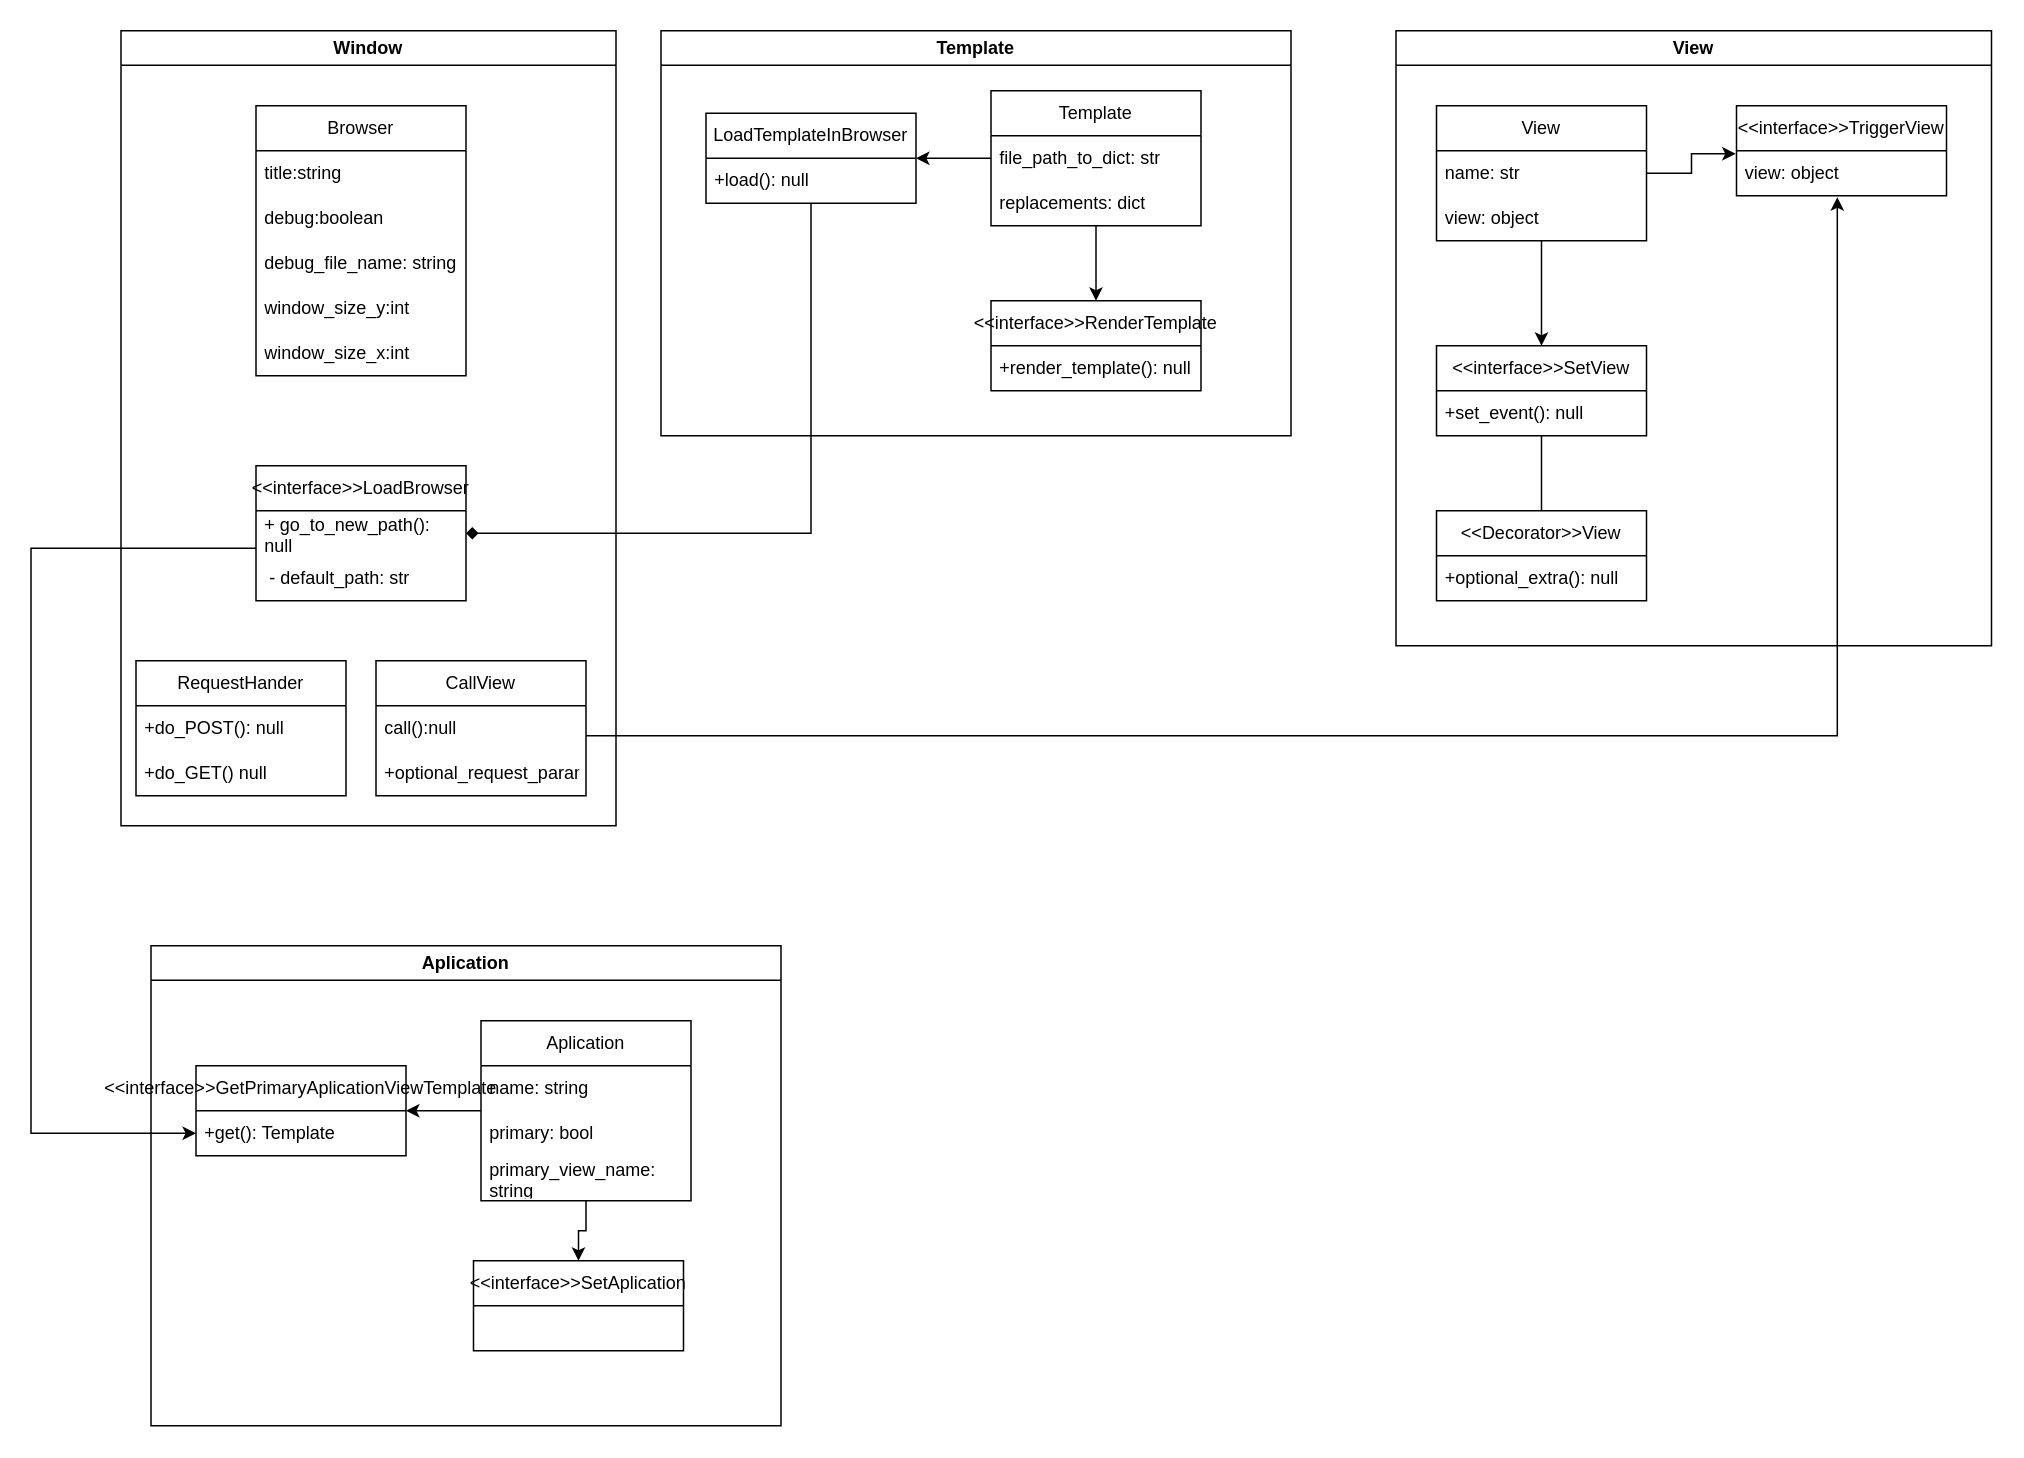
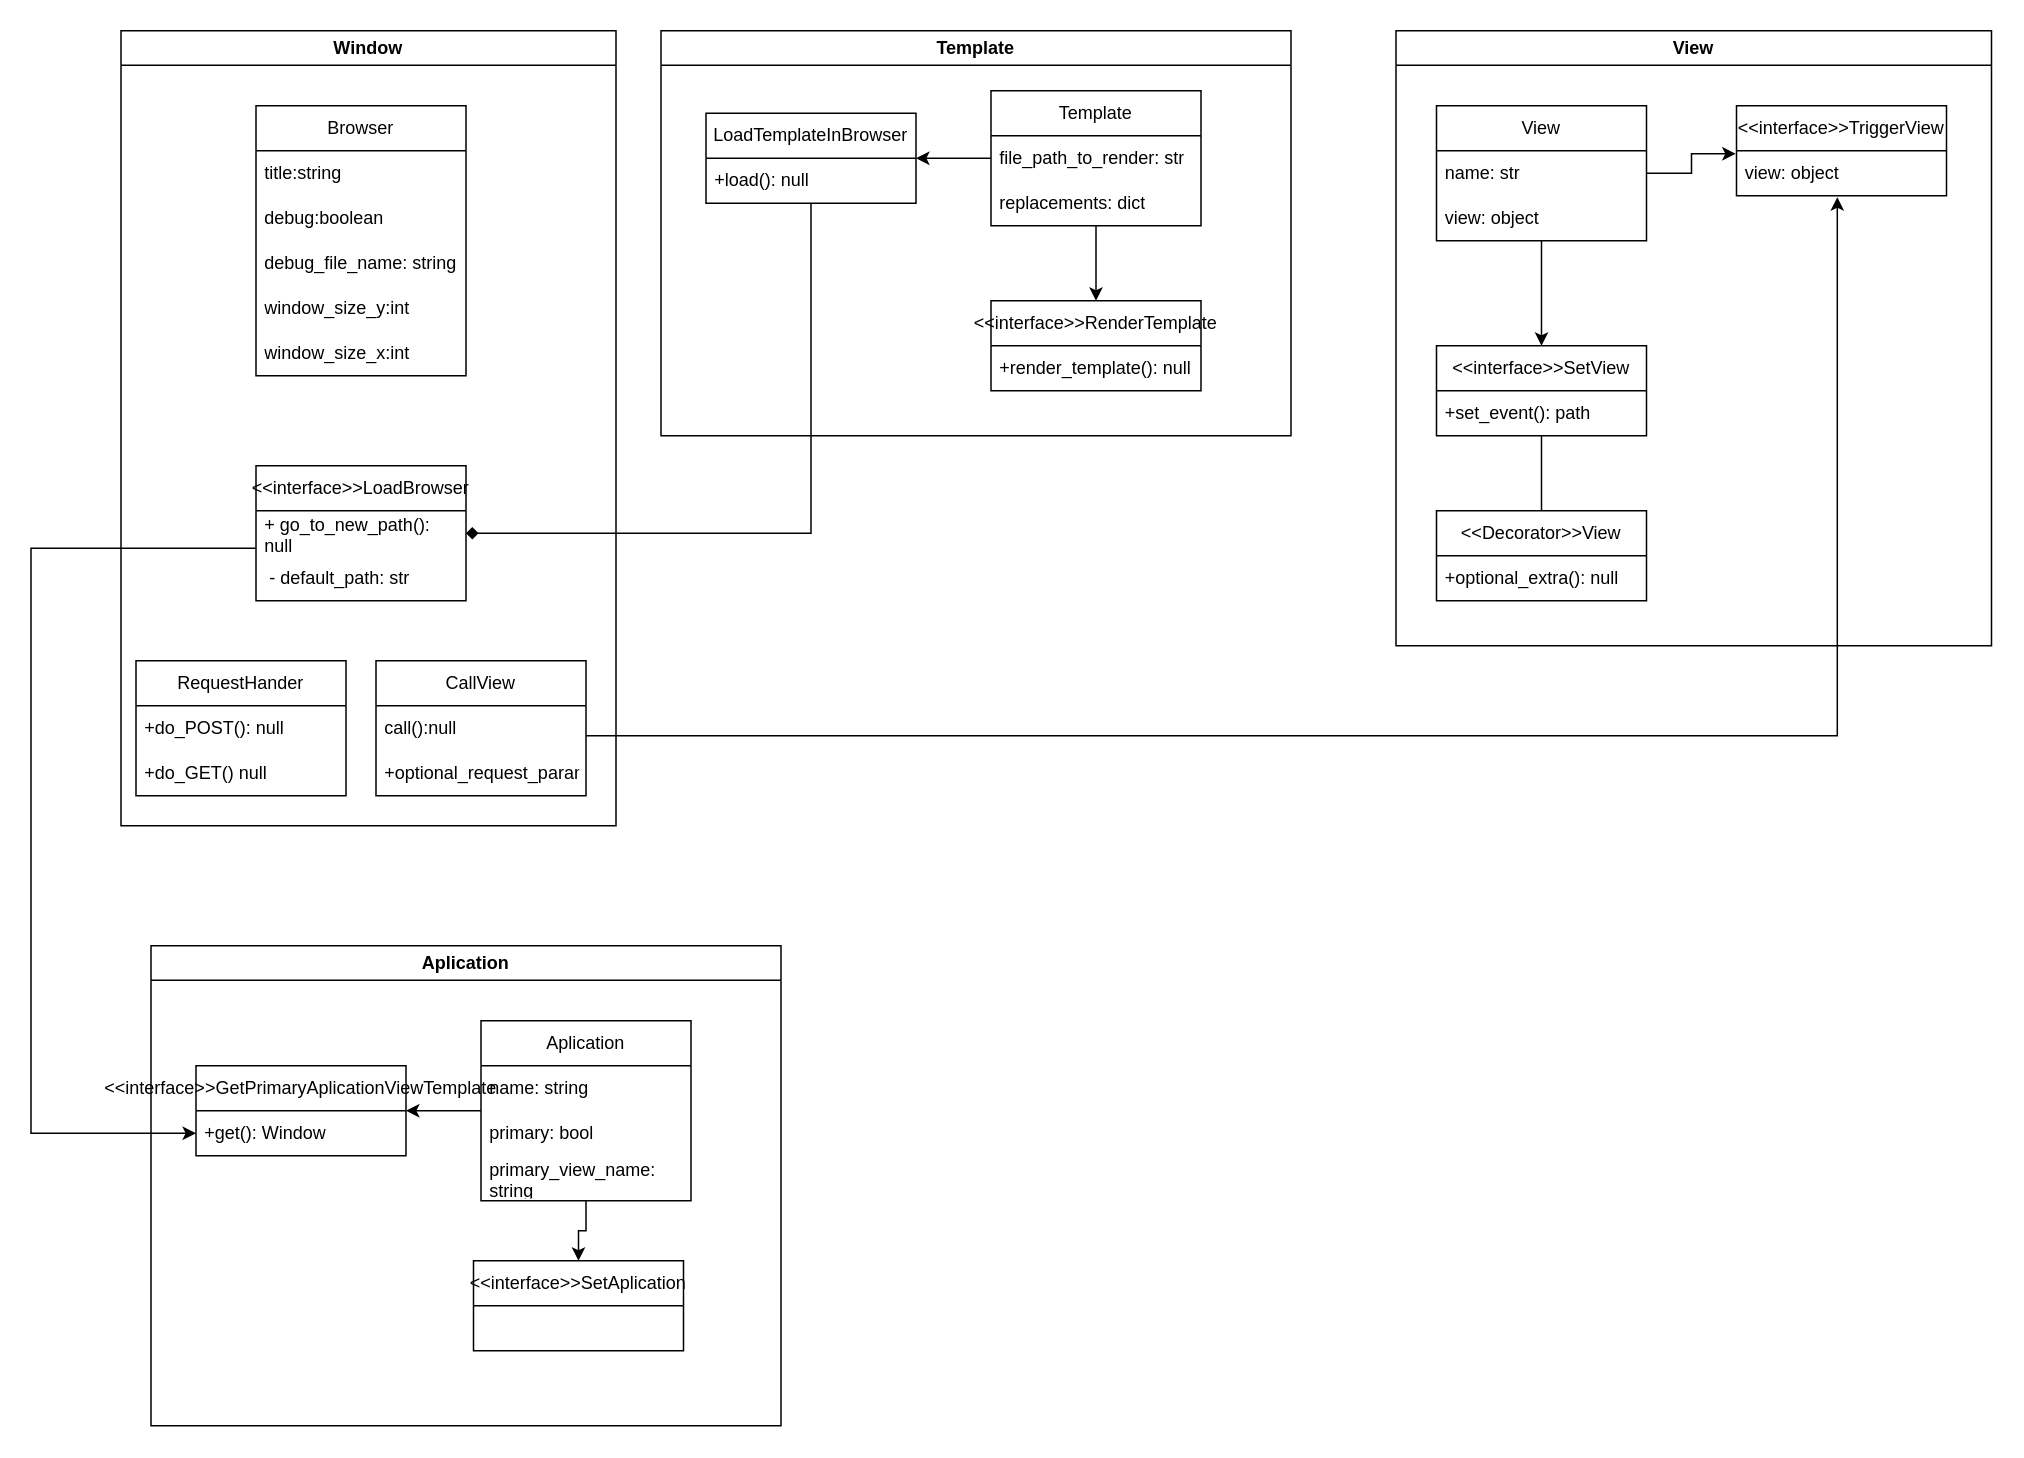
(1097, 158) -> (1097, 158)
(1527, 413) -> (1531, 413)
(281, 1133) -> (271, 1133)
